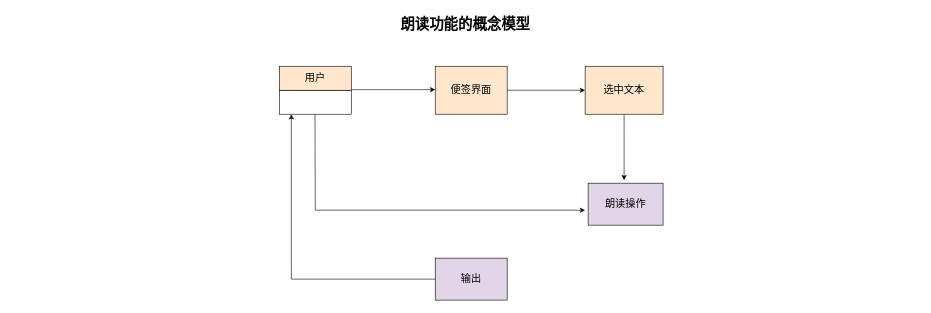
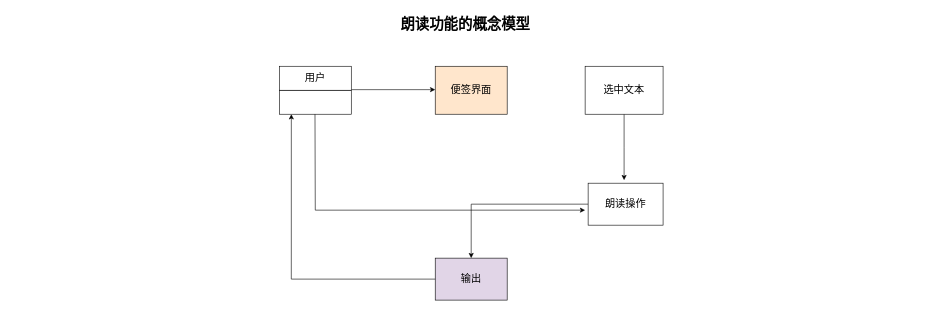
(315, 78) -> (315, 78)
(579, 90) -> none
(624, 90) -> (624, 90)
none -> (471, 204)
(626, 204) -> (626, 204)
